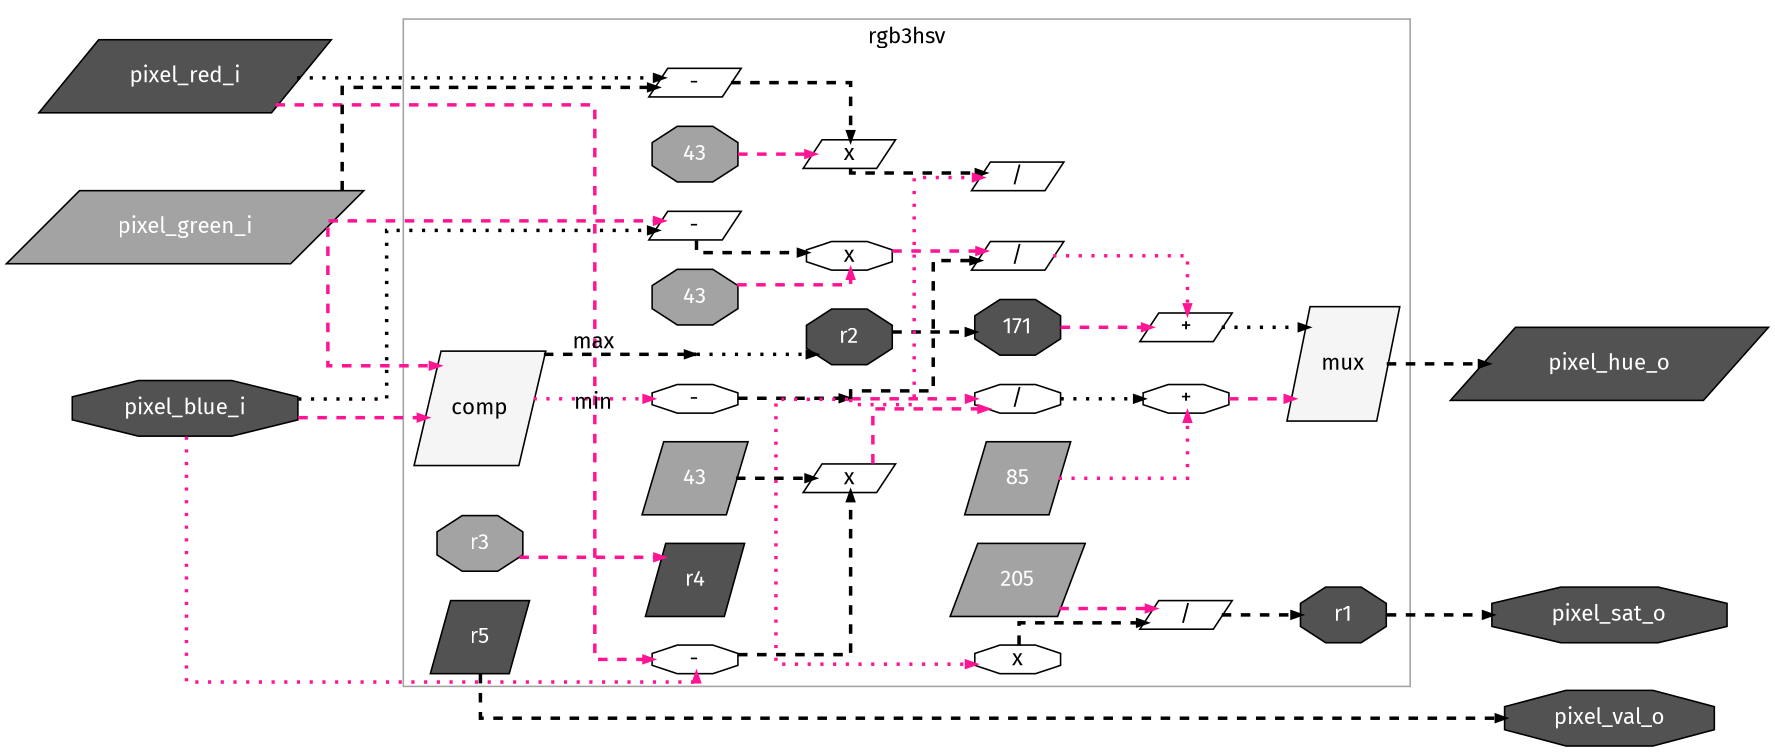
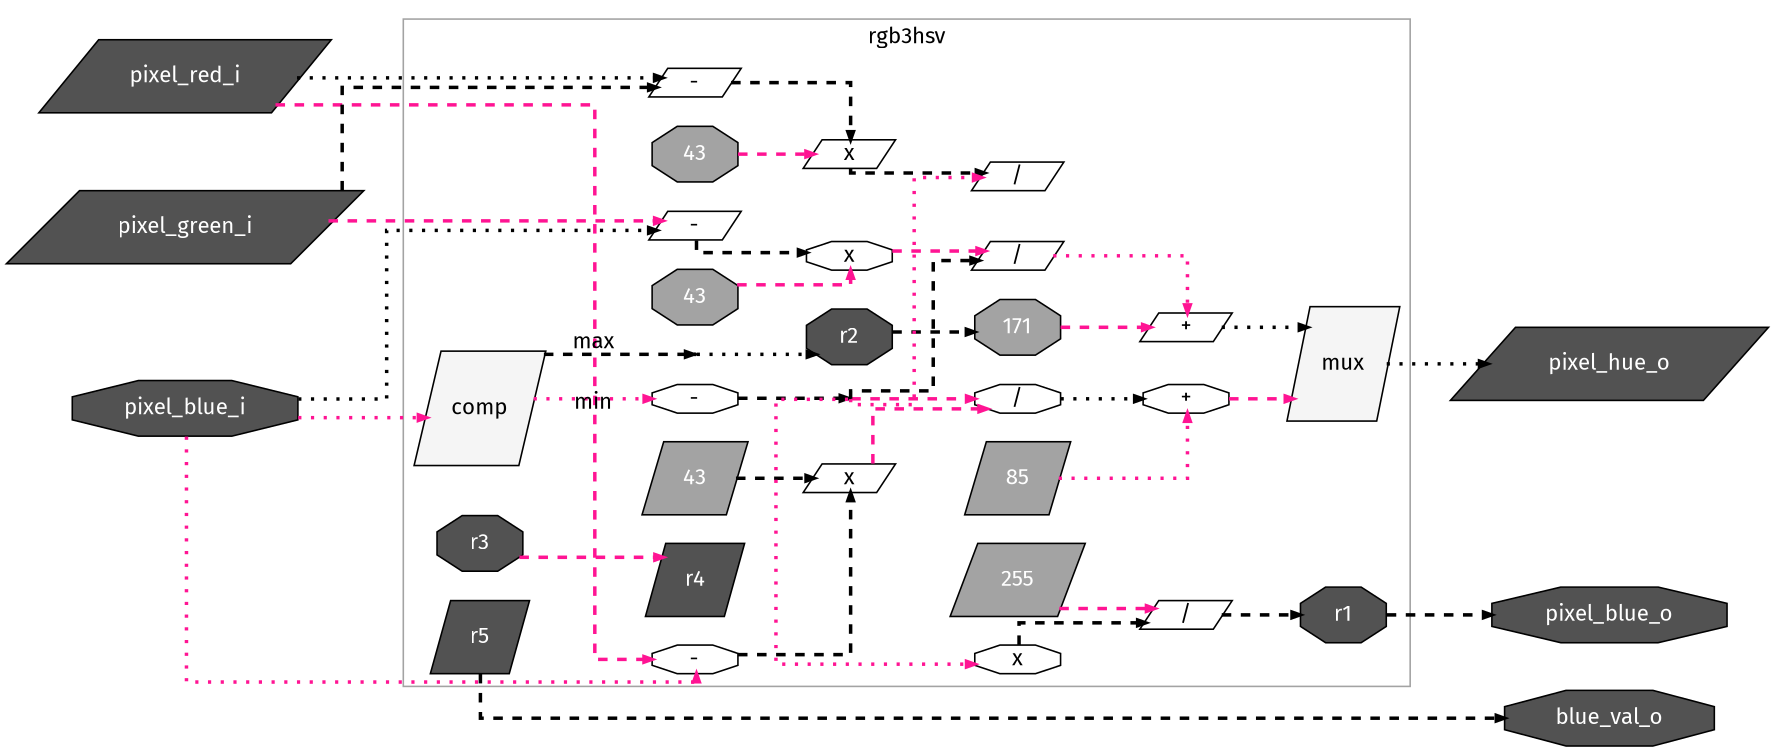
(185, 227) -> (185, 227)
(1018, 327) -> (1018, 327)
(328, 348) -> none
(1433, 364) -> (1433, 364)
(358, 418) -> (358, 418)
(480, 543) -> (480, 543)
(1018, 580) -> (1018, 580)
(1609, 615) -> (1609, 615)
(1609, 718) -> (1609, 718)
